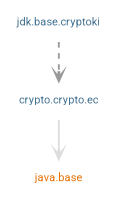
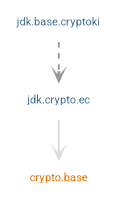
(59, 101) -> (59, 101)
(59, 178) -> (59, 178)
